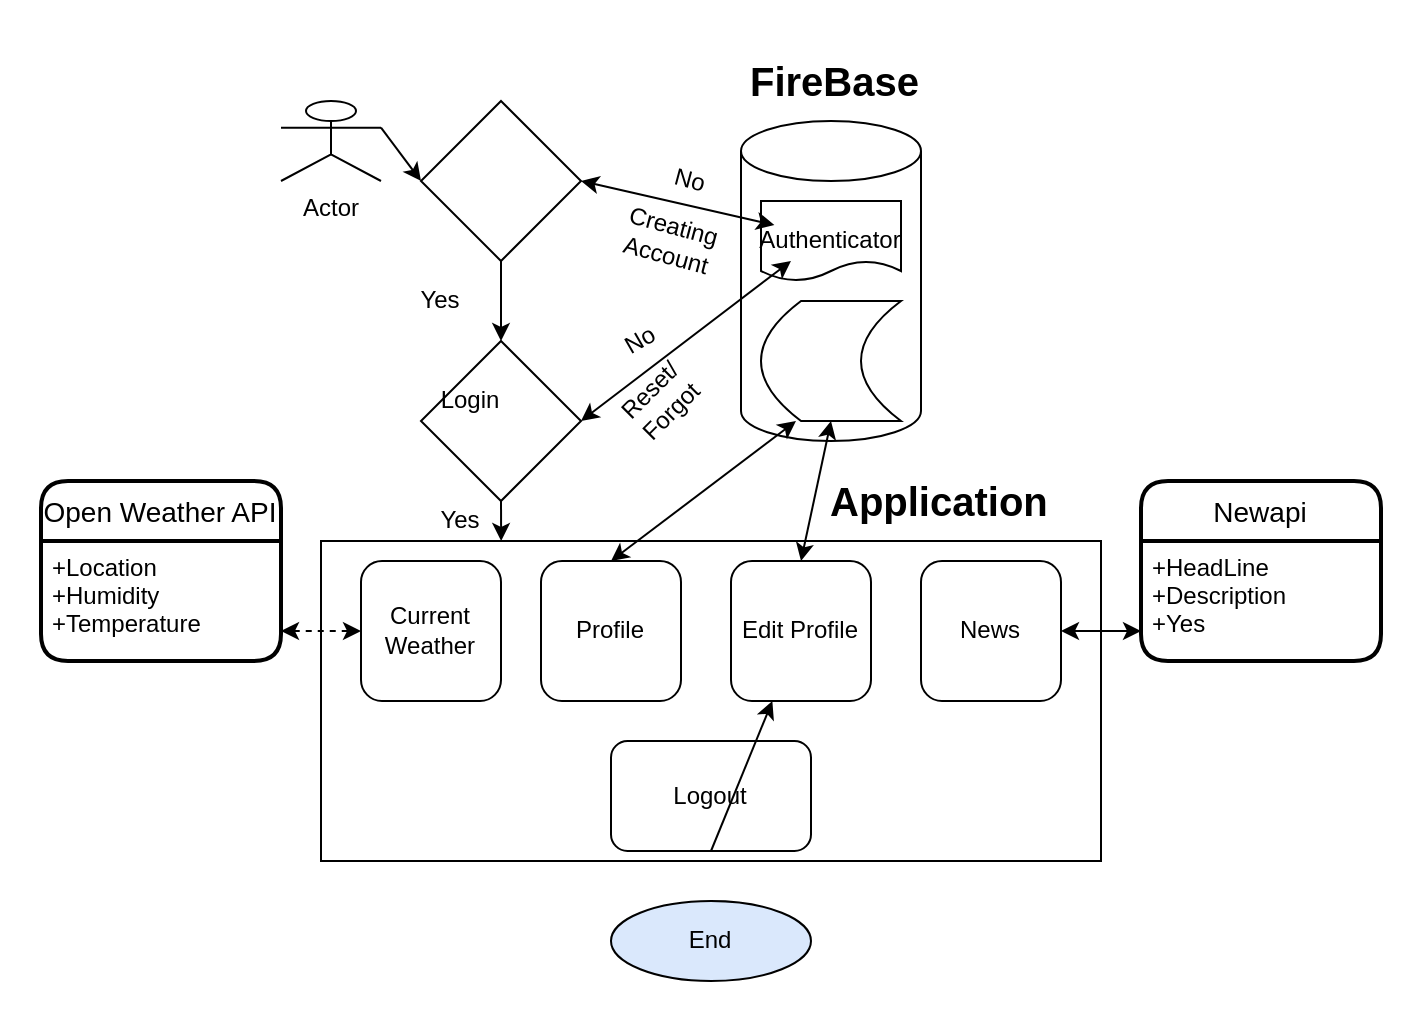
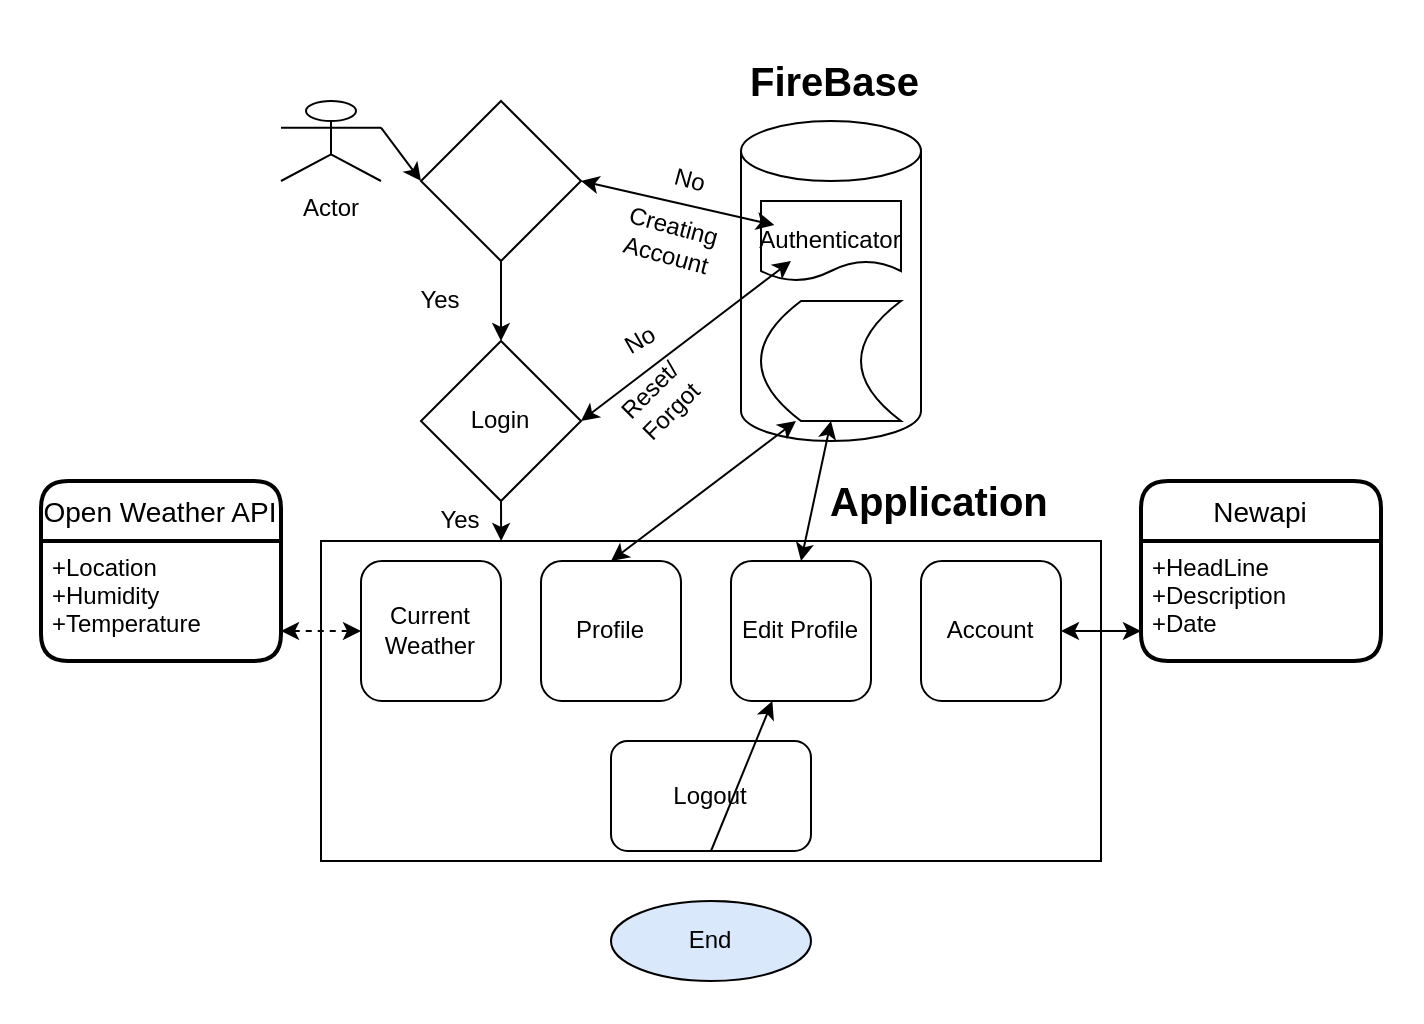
(471, 401) -> (501, 421)
(1209, 568) -> (1209, 568)
(991, 631) -> (991, 631)
